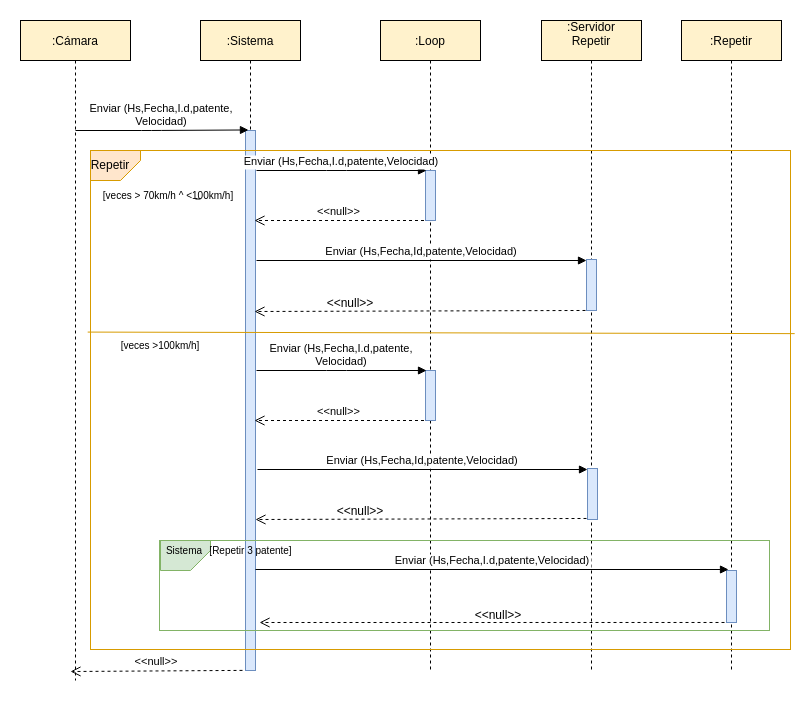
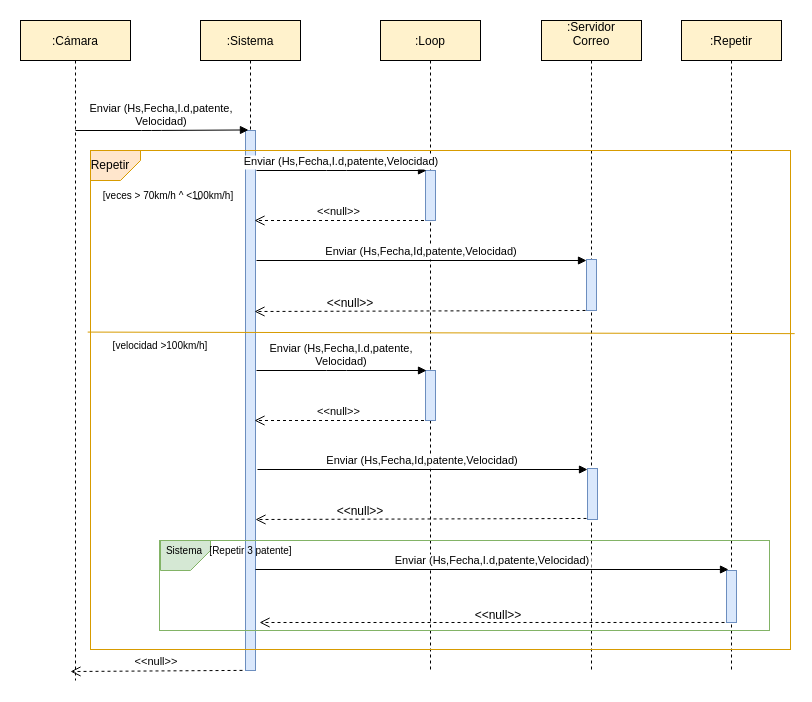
(591, 27) -> (591, 27)
(161, 346) -> (161, 346)
